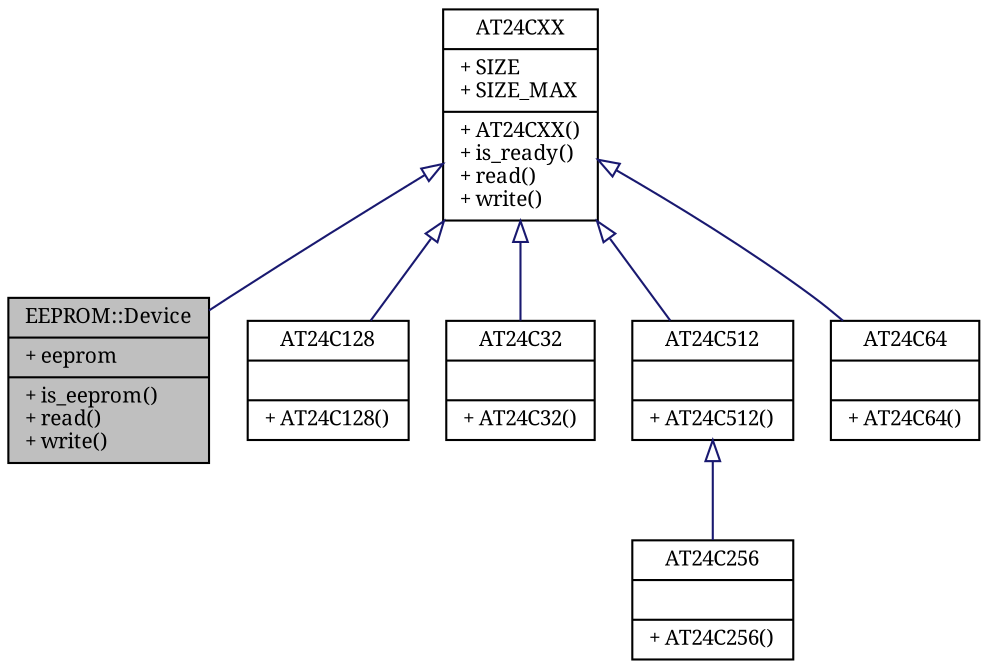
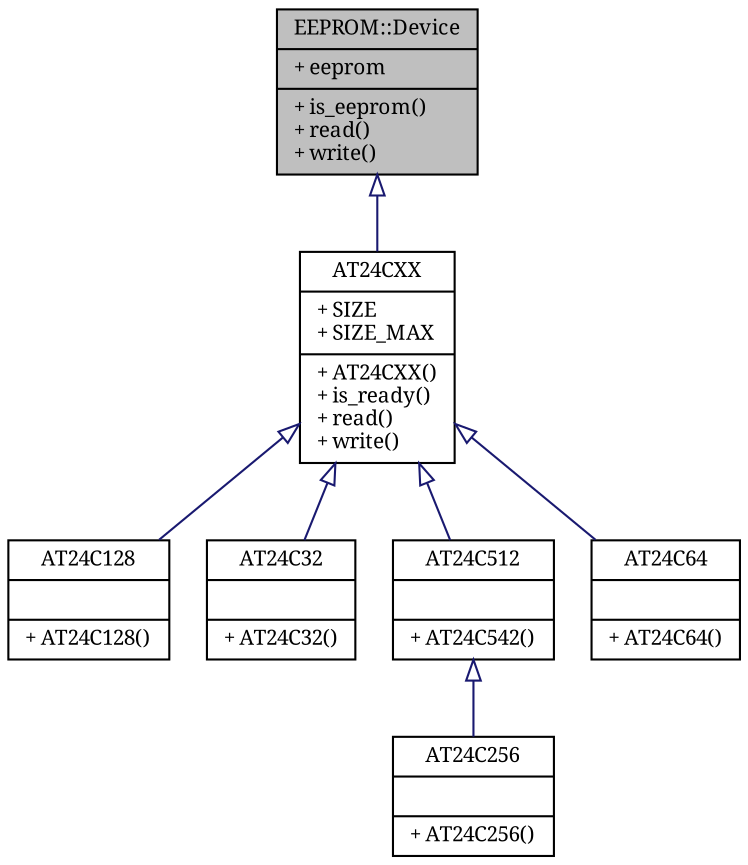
(317, 242) -> (377, 224)
(713, 419) -> (473, 639)
